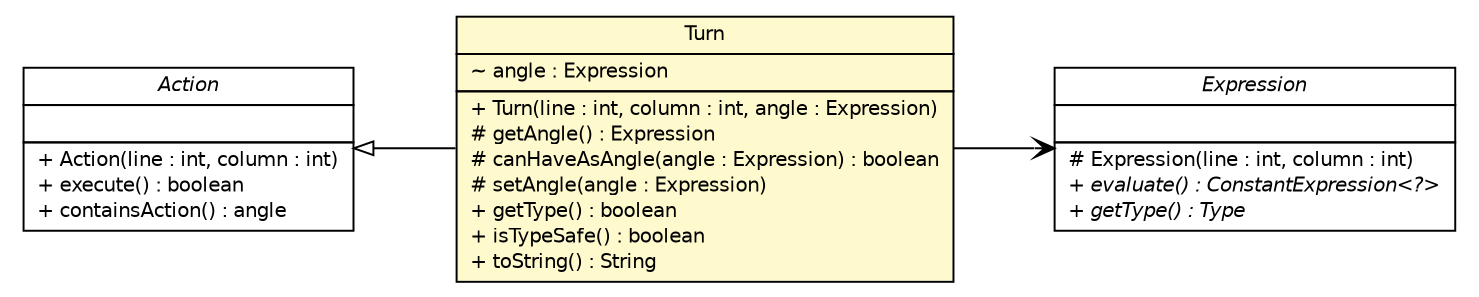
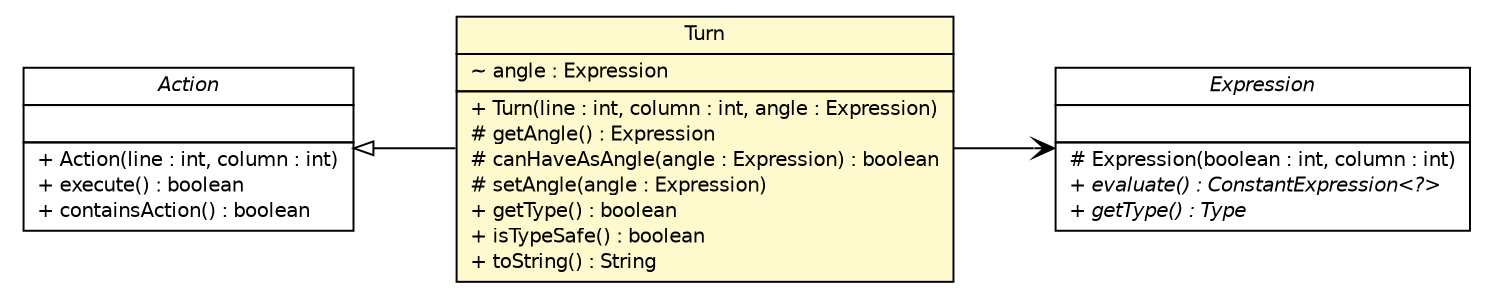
(1241, 160) -> (1263, 160)
(162, 211) -> (174, 211)
